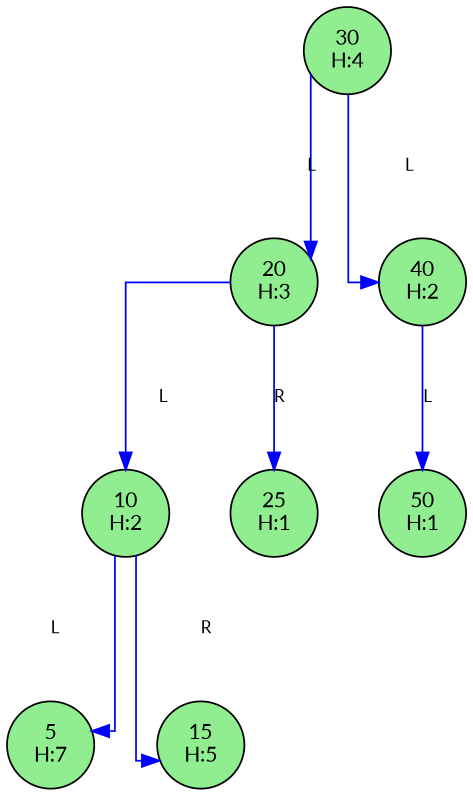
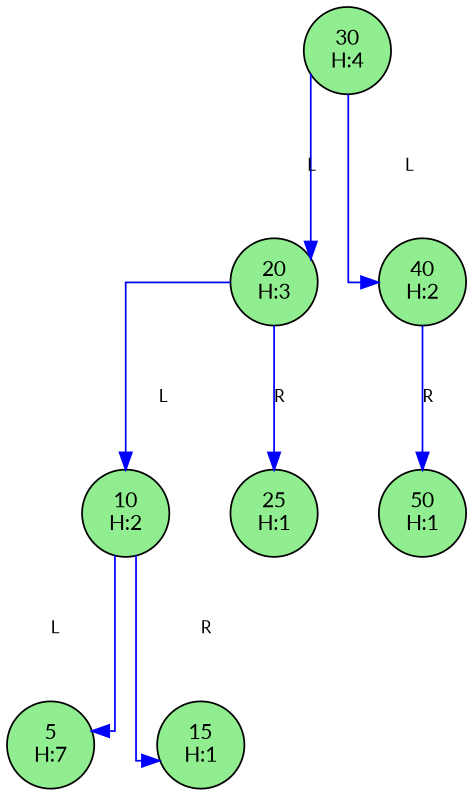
(429, 398) -> (429, 398)
(201, 745) -> (201, 745)
